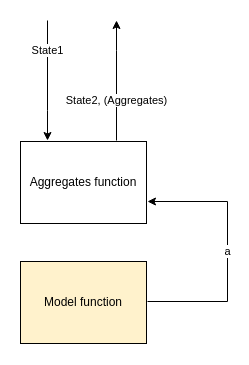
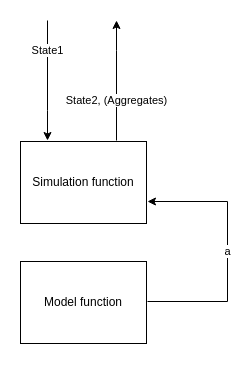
(84, 183) -> (84, 183)
(84, 303) -> (84, 303)
